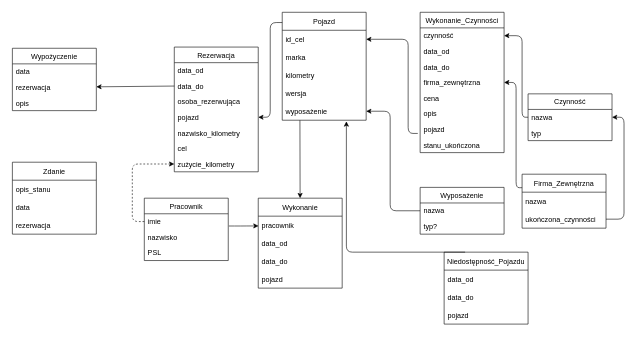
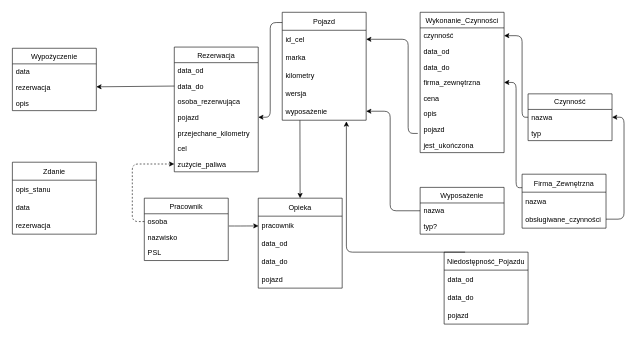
(211, 133) -> (218, 133)
(454, 145) -> (452, 145)
(209, 164) -> (203, 164)
(300, 208) -> (300, 208)
(563, 220) -> (566, 220)
(154, 222) -> (158, 222)
